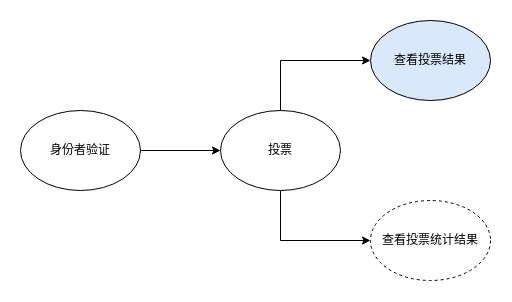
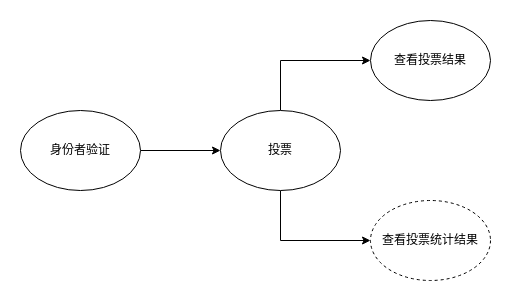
(431, 61) -> (431, 61)
